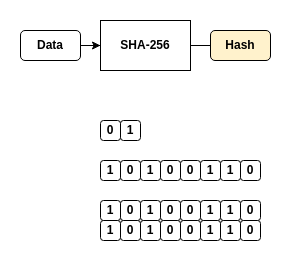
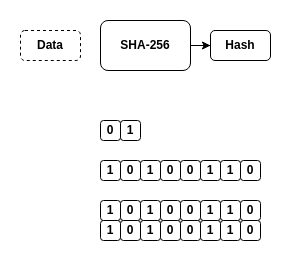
(51, 46) -> (51, 46)
(95, 46) -> none
(146, 46) -> (146, 46)
(204, 46) -> (202, 46)
(241, 46) -> (241, 46)
